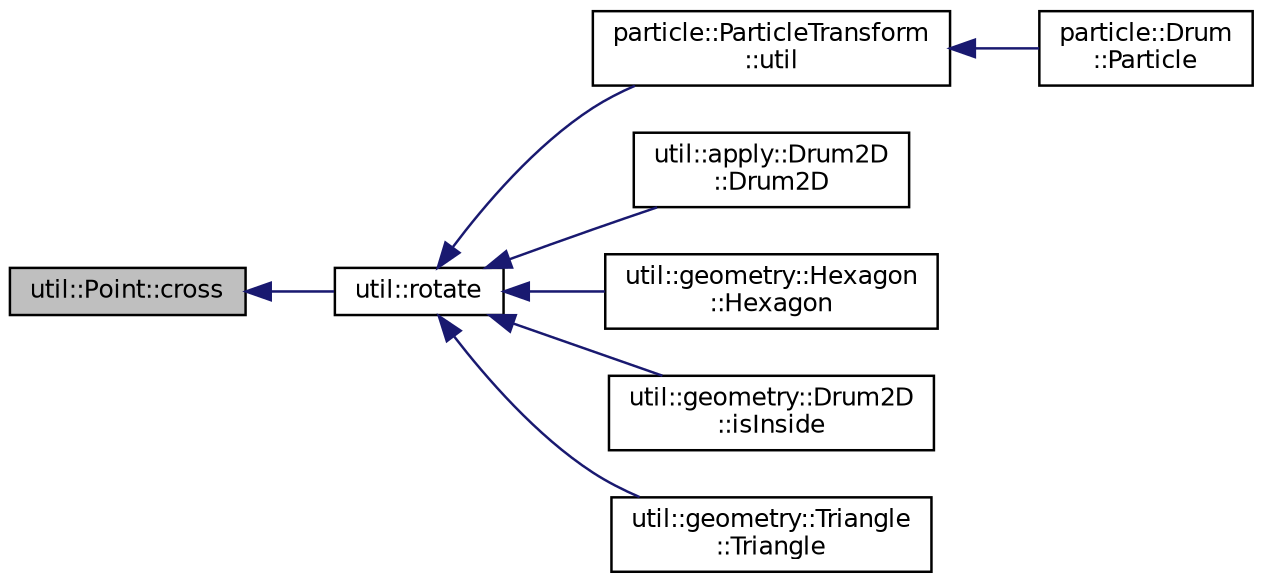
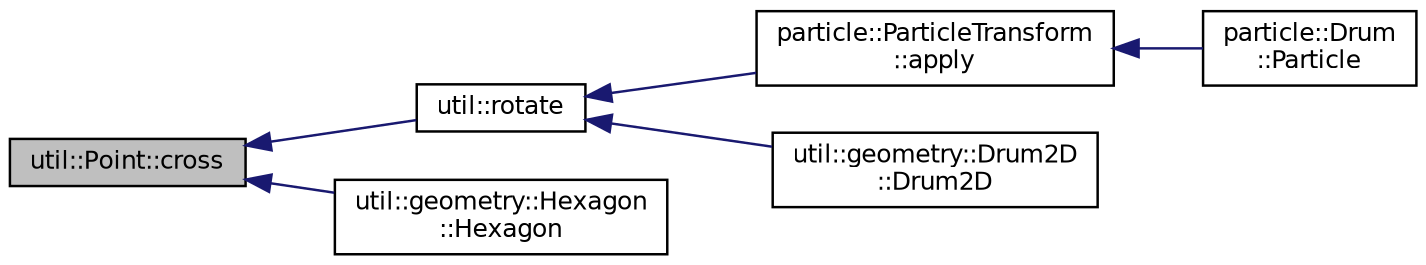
(771, 48) -> (935, 48)
(771, 170) -> (935, 170)
(567, 291) -> (302, 188)
(771, 413) -> none
(771, 535) -> none
